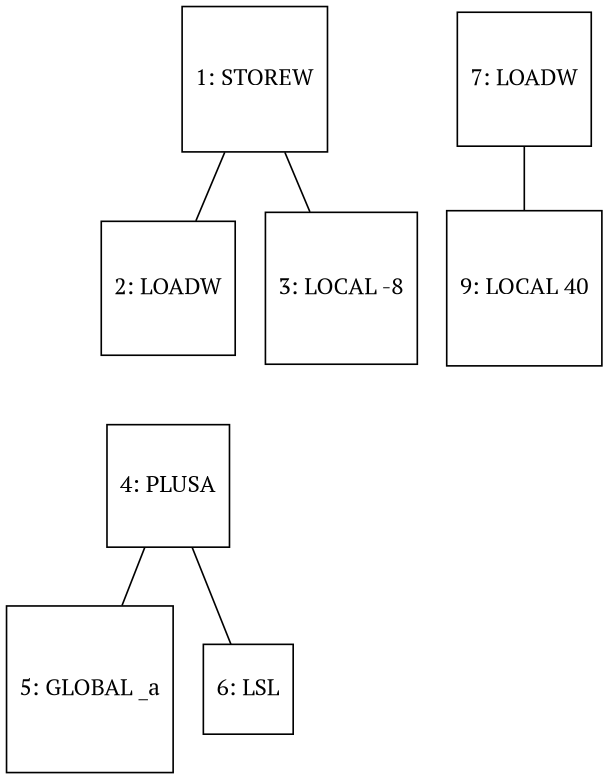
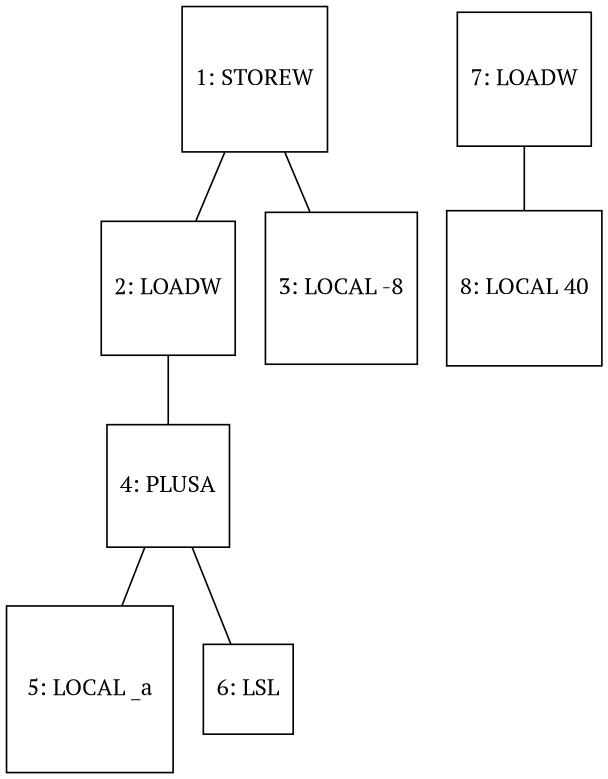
(524, 288) -> (524, 288)
none -> (168, 390)
(90, 689) -> (90, 689)
